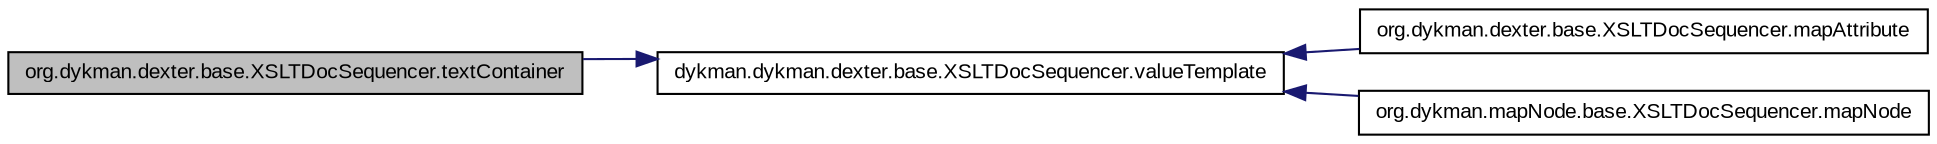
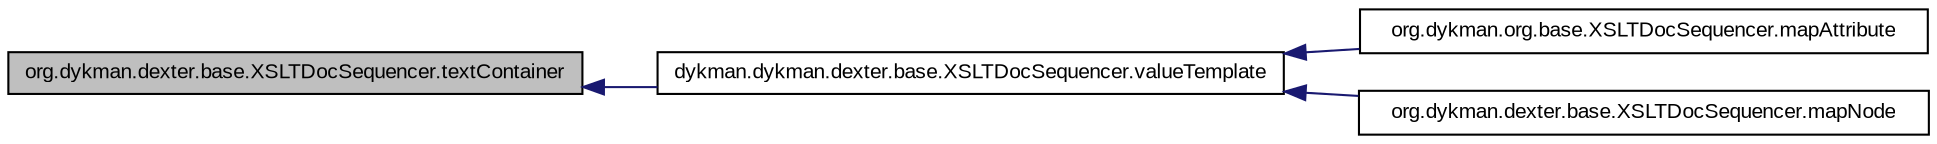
(1644, 31) -> (1644, 31)
(610, 59) -> (631, 87)
(1644, 113) -> (1644, 113)
